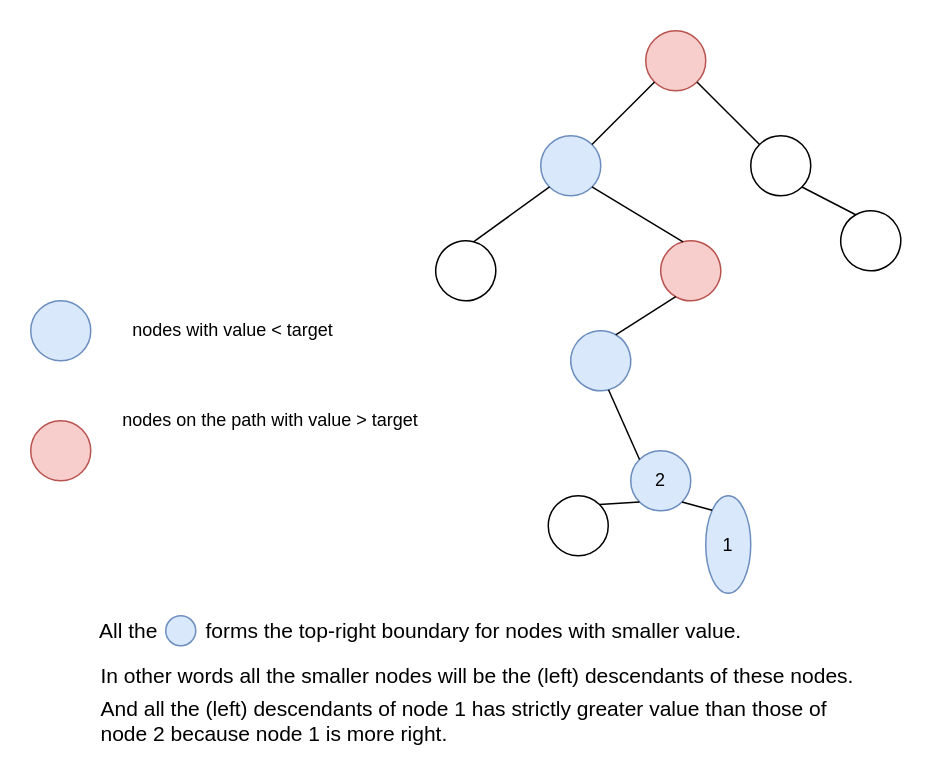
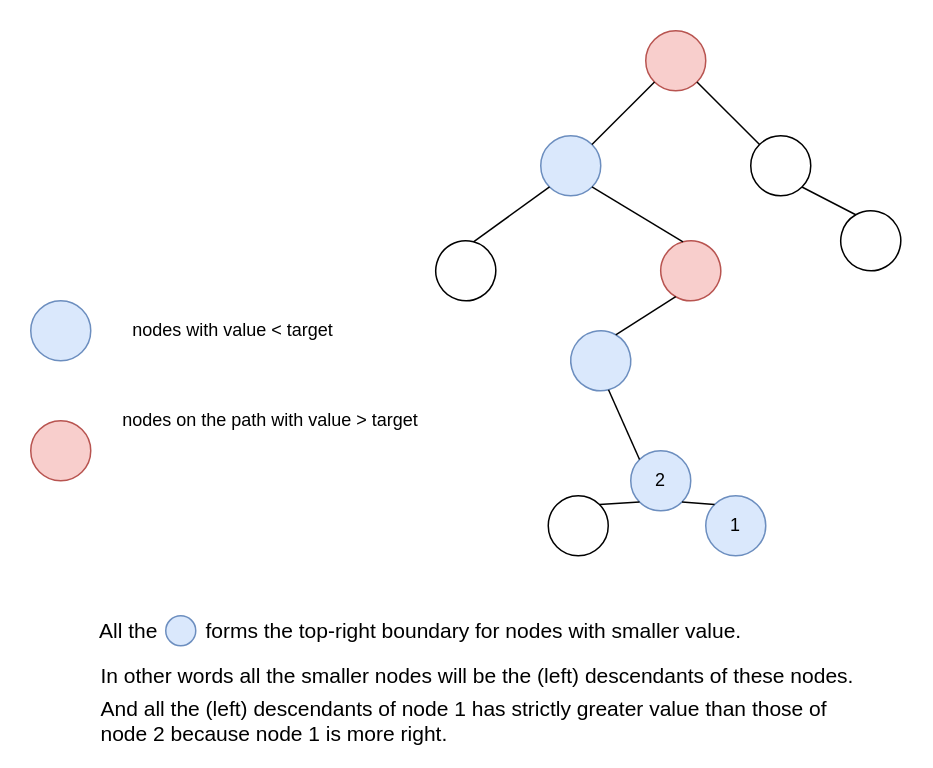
(728, 545) -> (736, 526)
